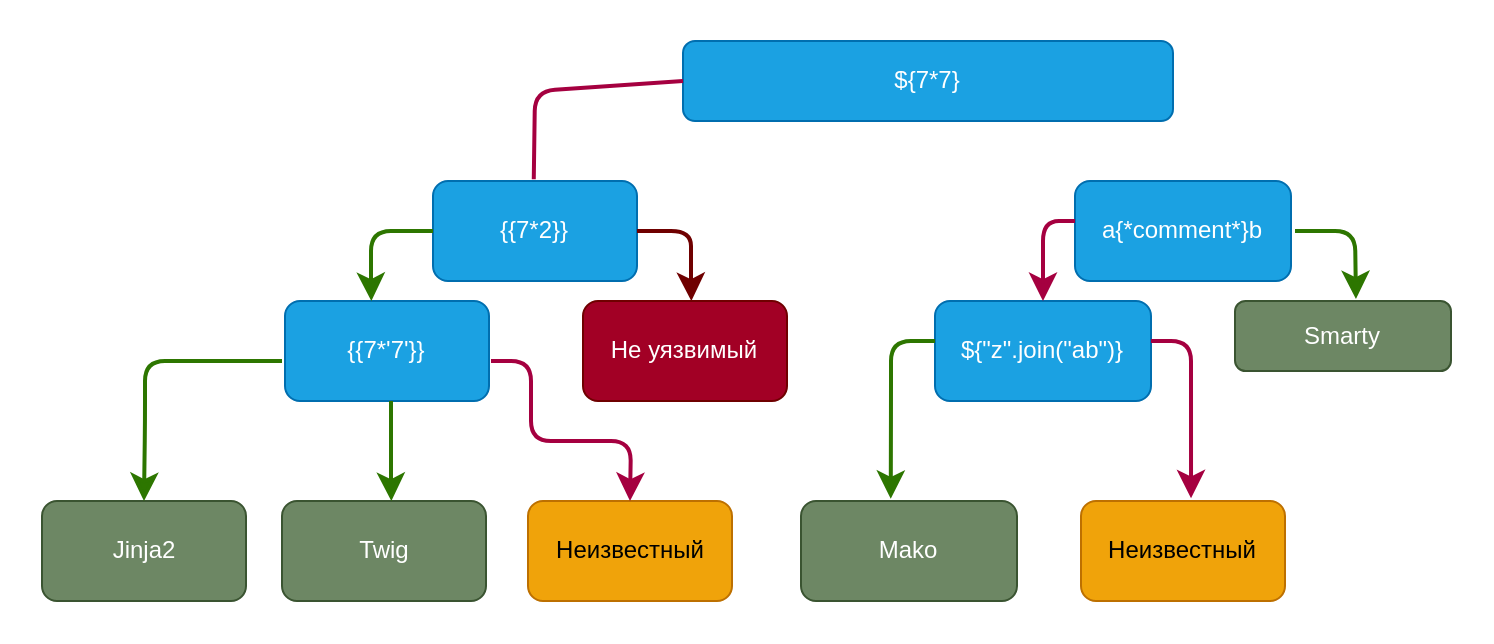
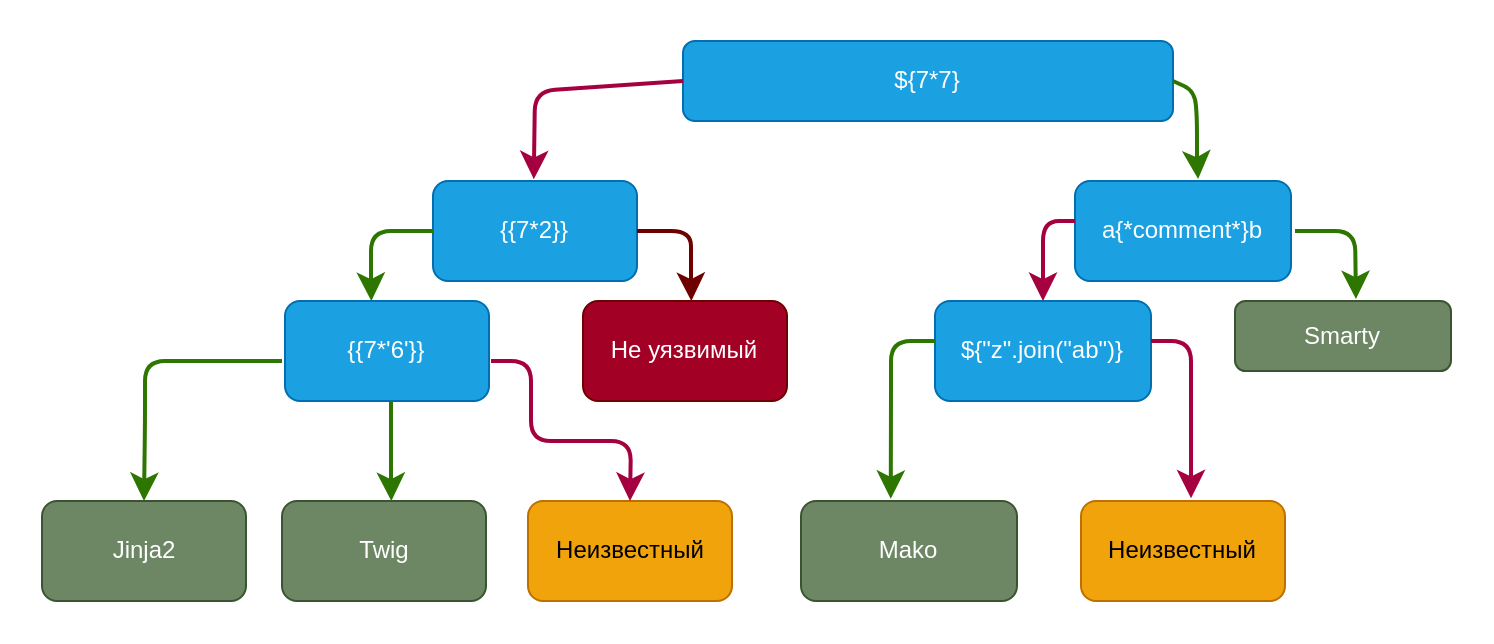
none -> (1197, 117)
(534, 166) -> (534, 157)
(387, 351) -> (387, 351)
